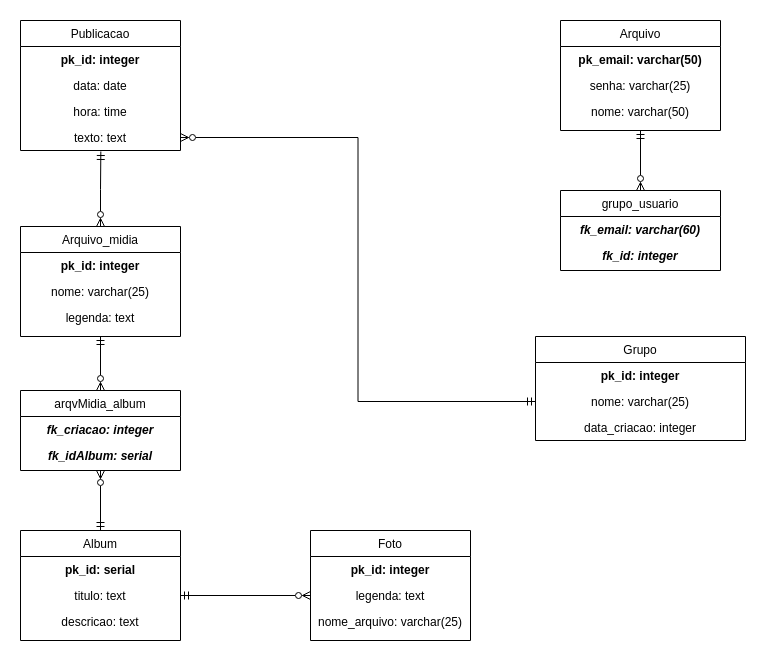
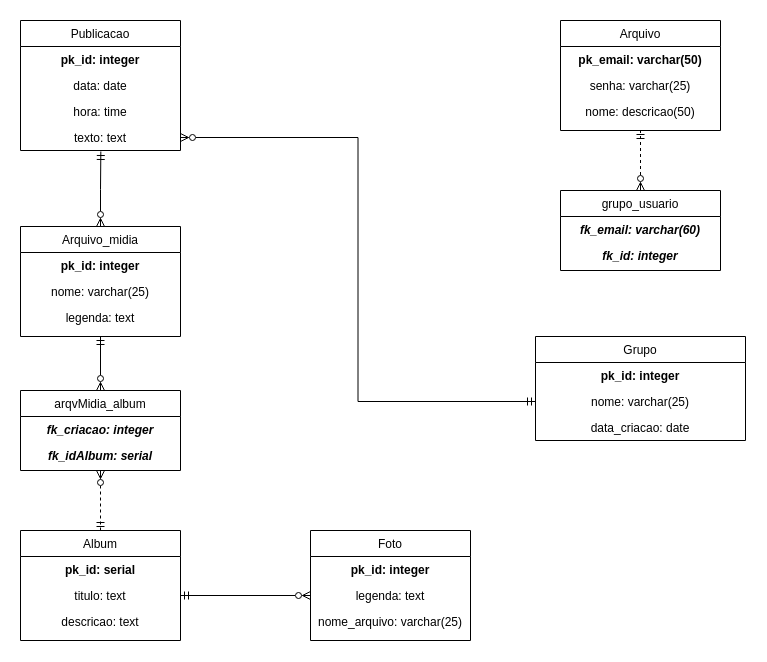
(640, 112) -> (640, 112)
(641, 153) -> (641, 153)
(640, 428) -> (640, 428)
(101, 508) -> (101, 508)
